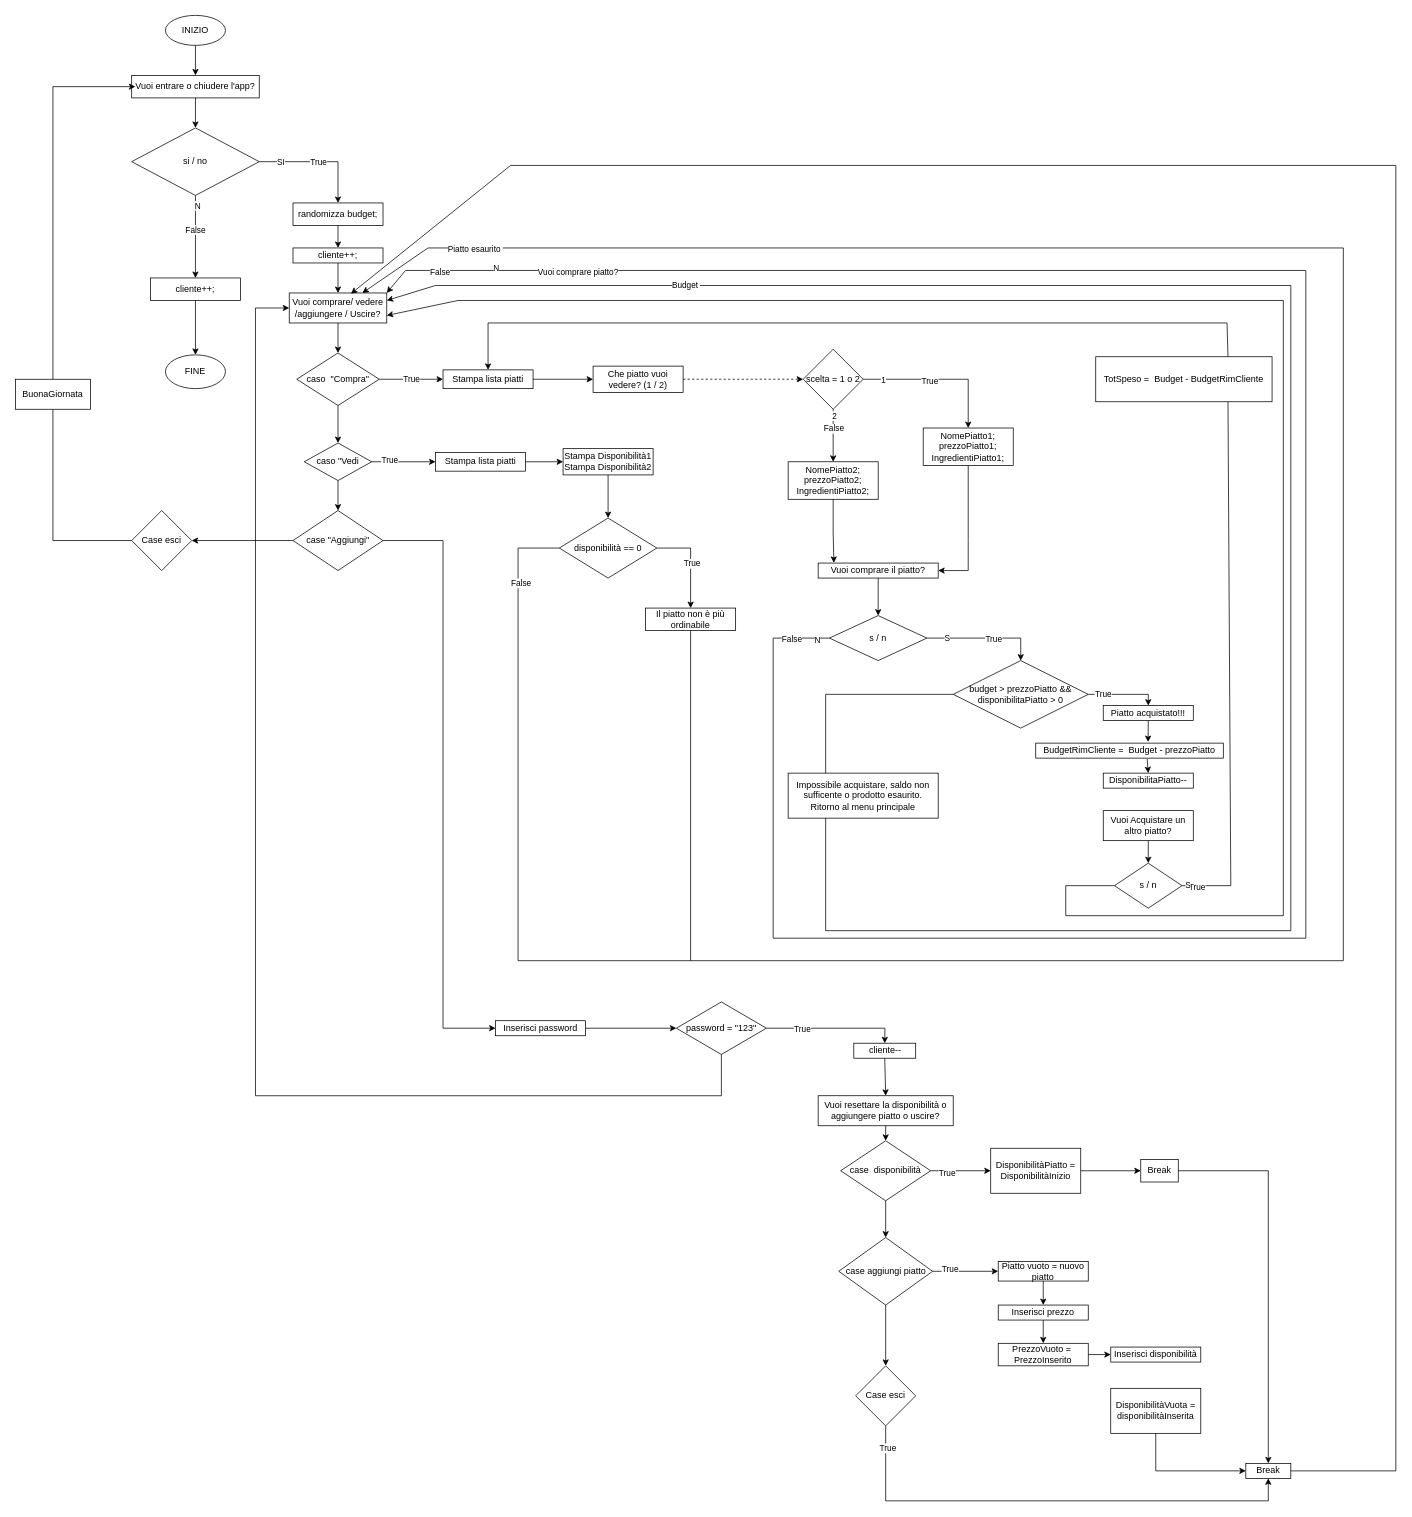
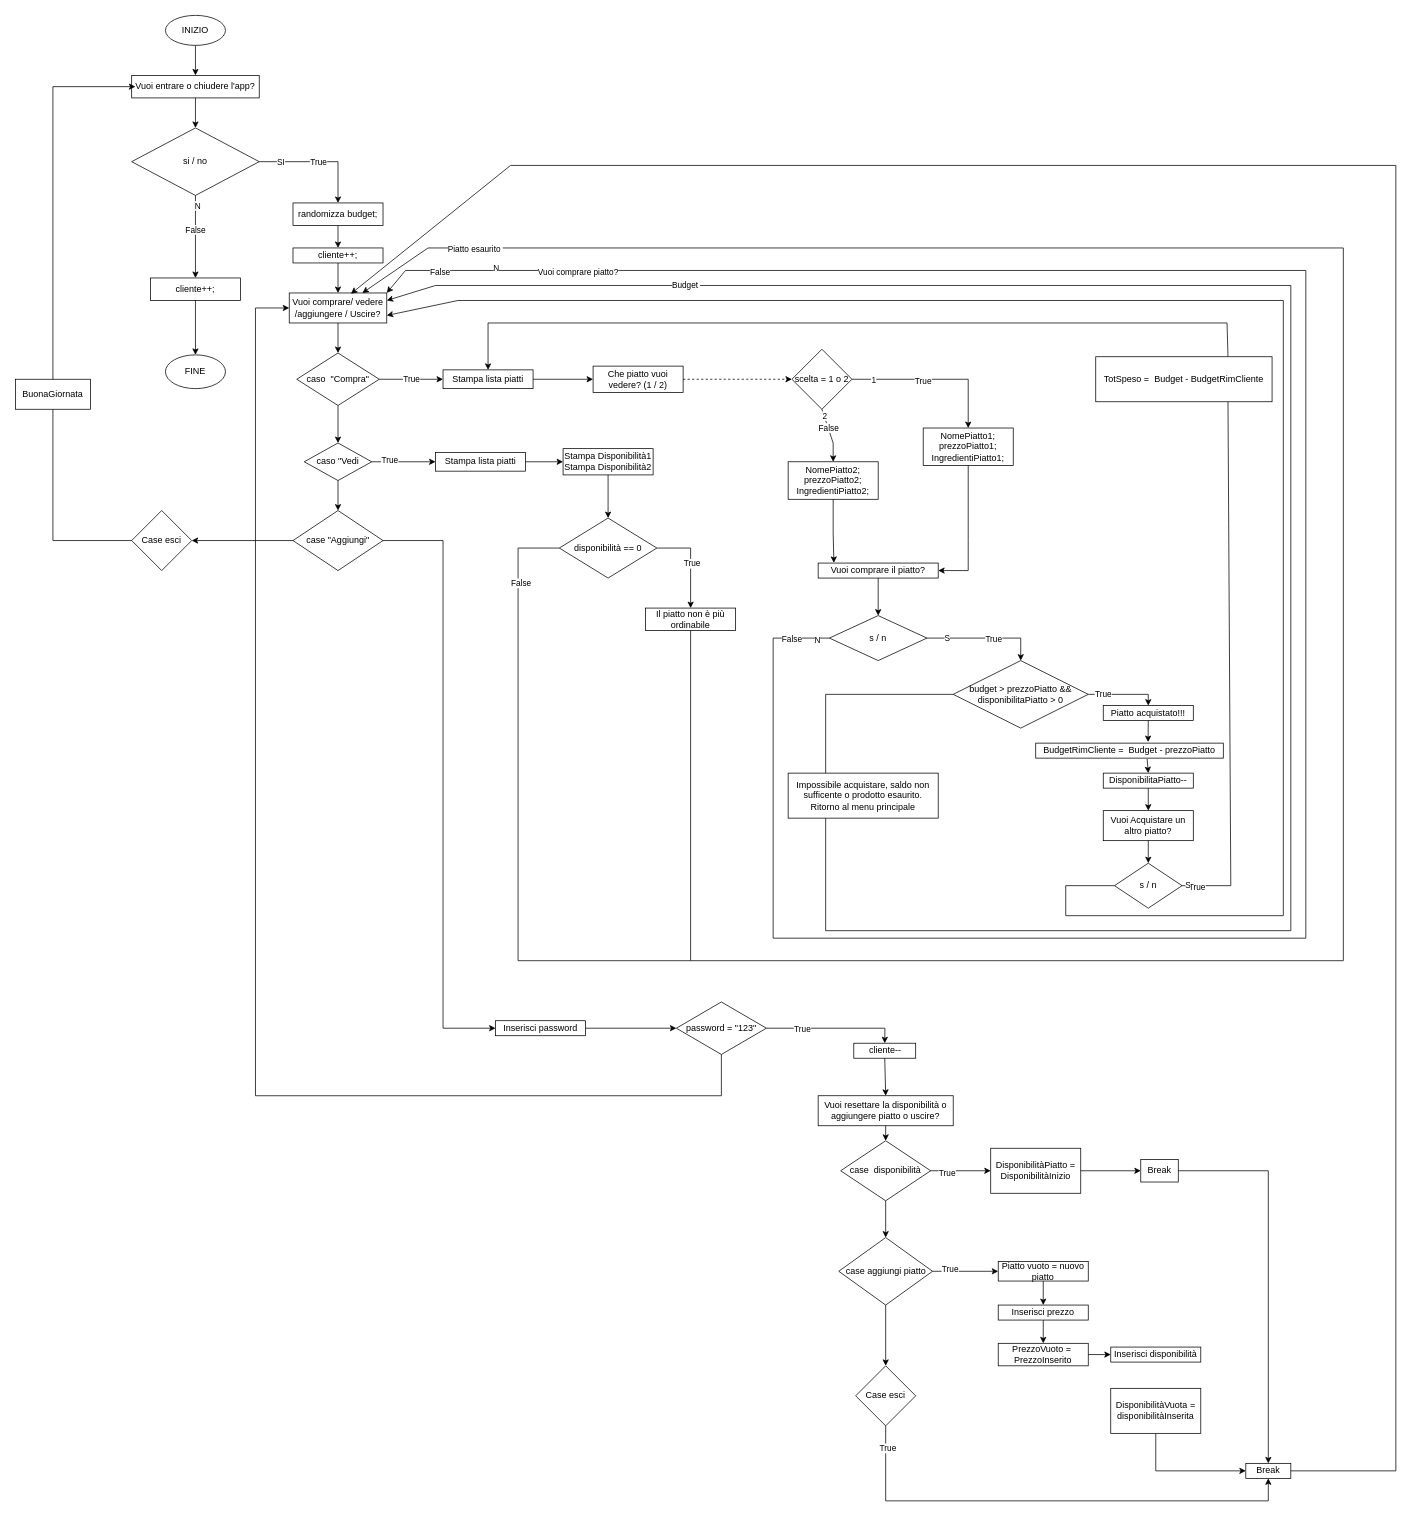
(833, 379) -> (822, 379)
none -> (1148, 796)
